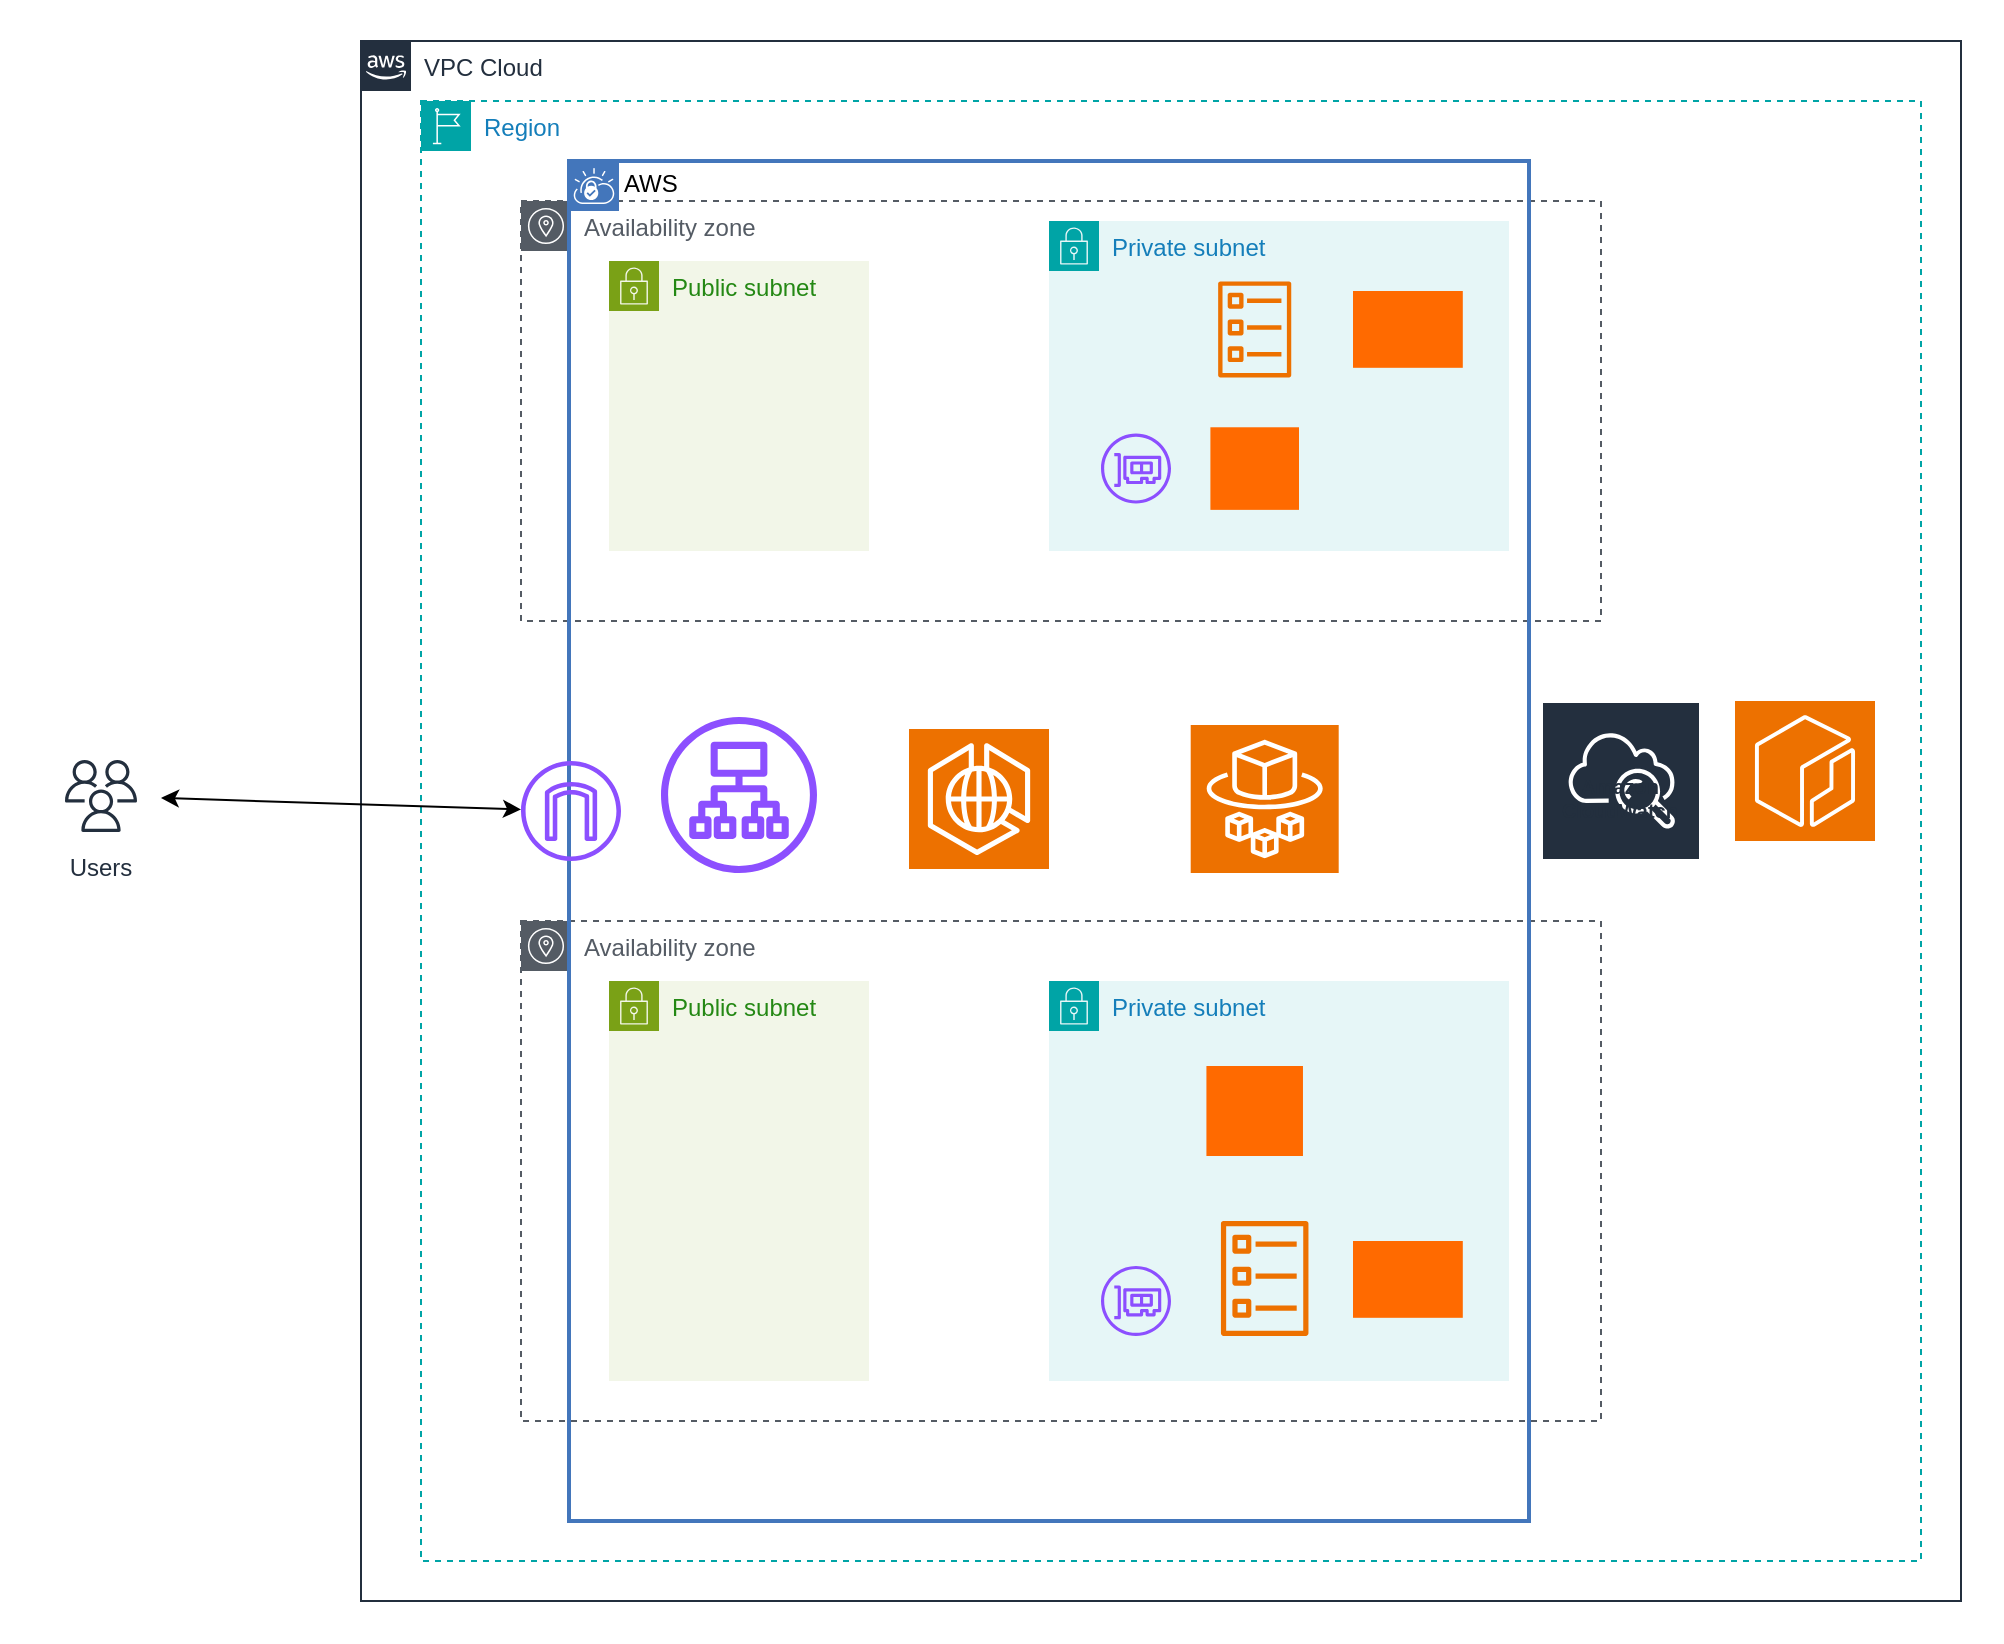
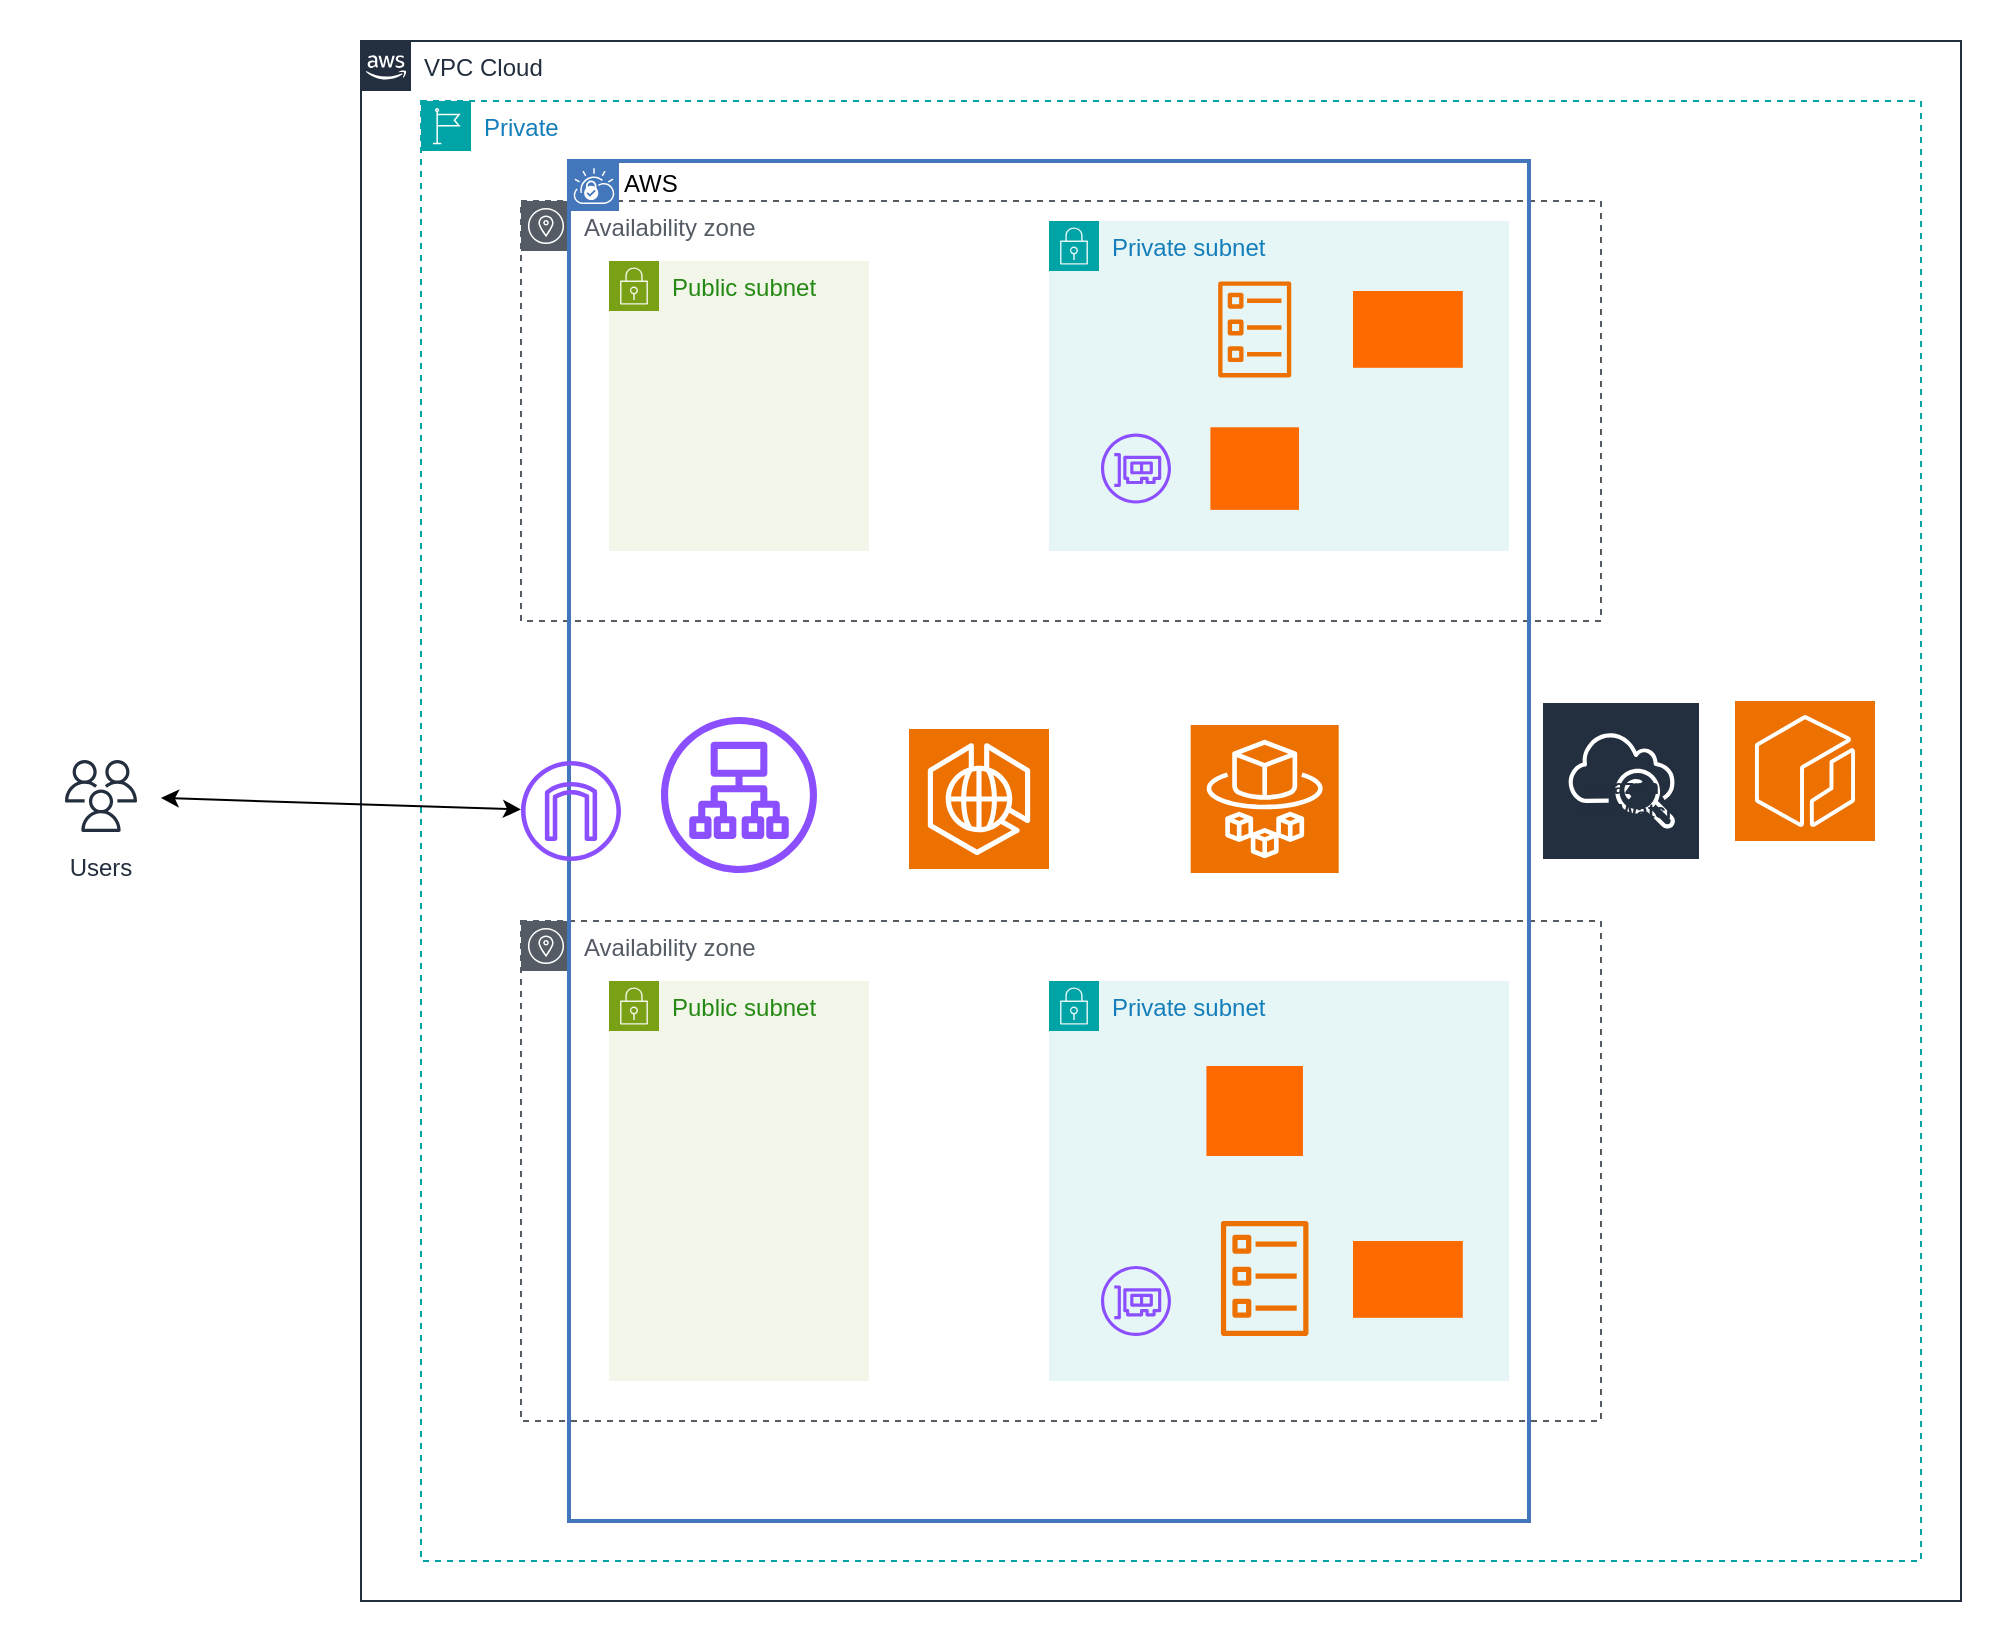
(522, 129) -> (529, 129)
